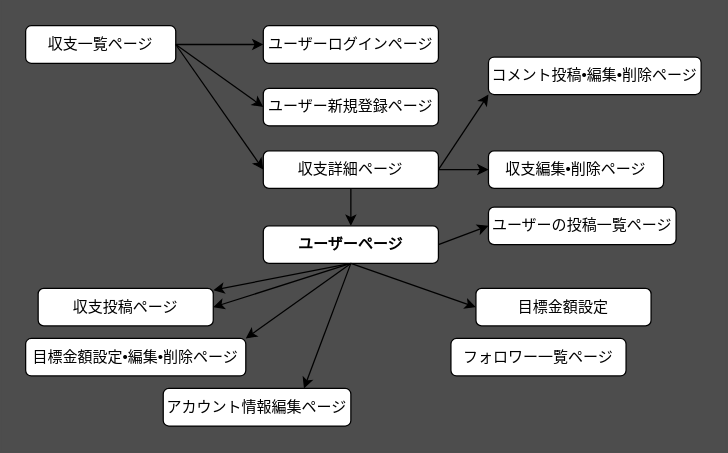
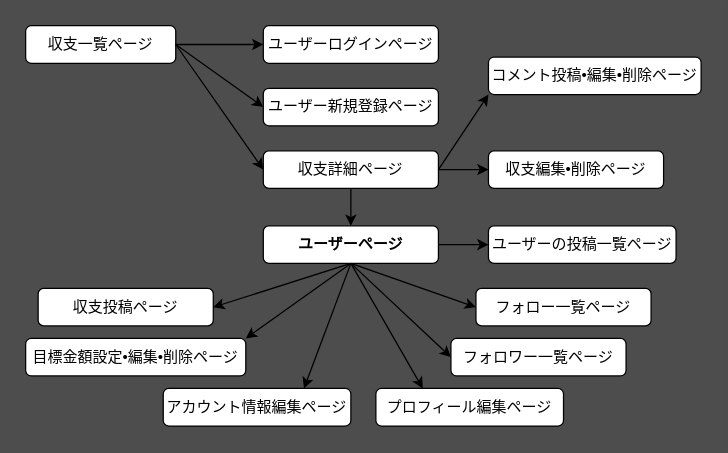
(582, 226) -> (582, 244)
(276, 278) -> (400, 309)
(563, 307) -> (563, 307)
none -> (387, 326)
none -> (469, 407)
